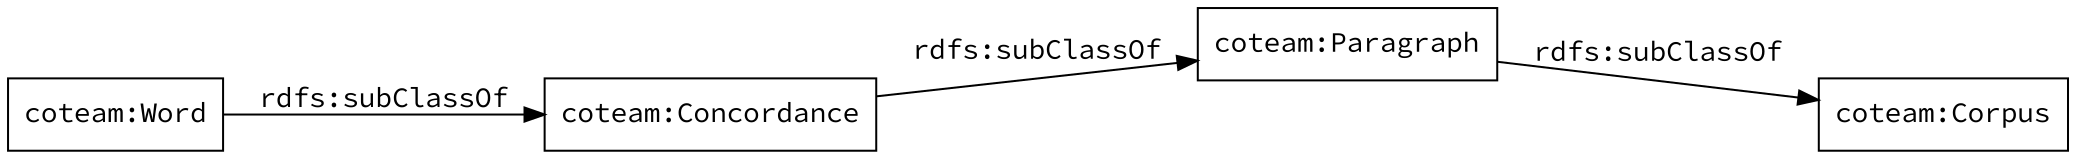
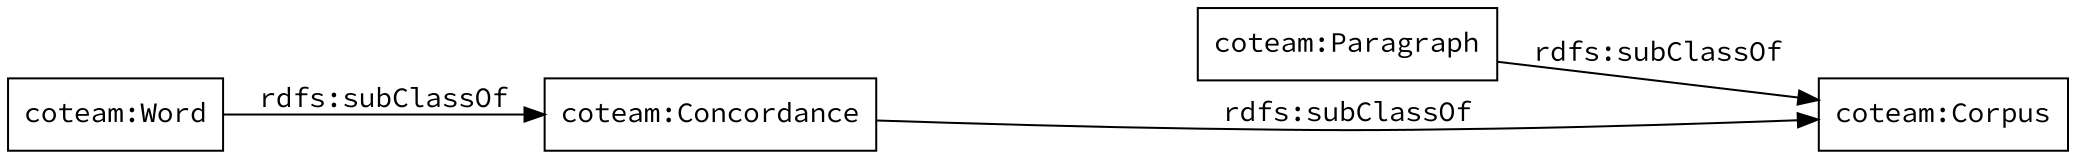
(1027, 80) -> (1337, 130)
